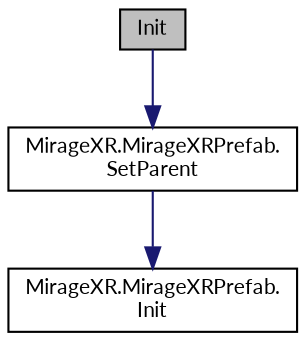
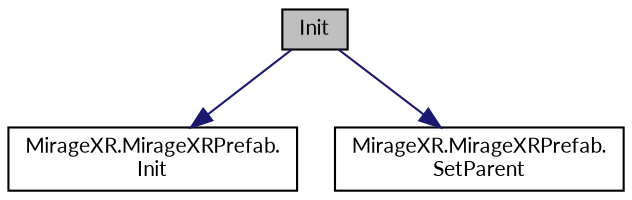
(153, 219) -> (250, 82)
